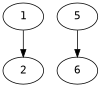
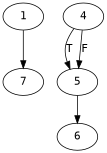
none -> (83, 17)
(23, 71) -> (23, 82)
